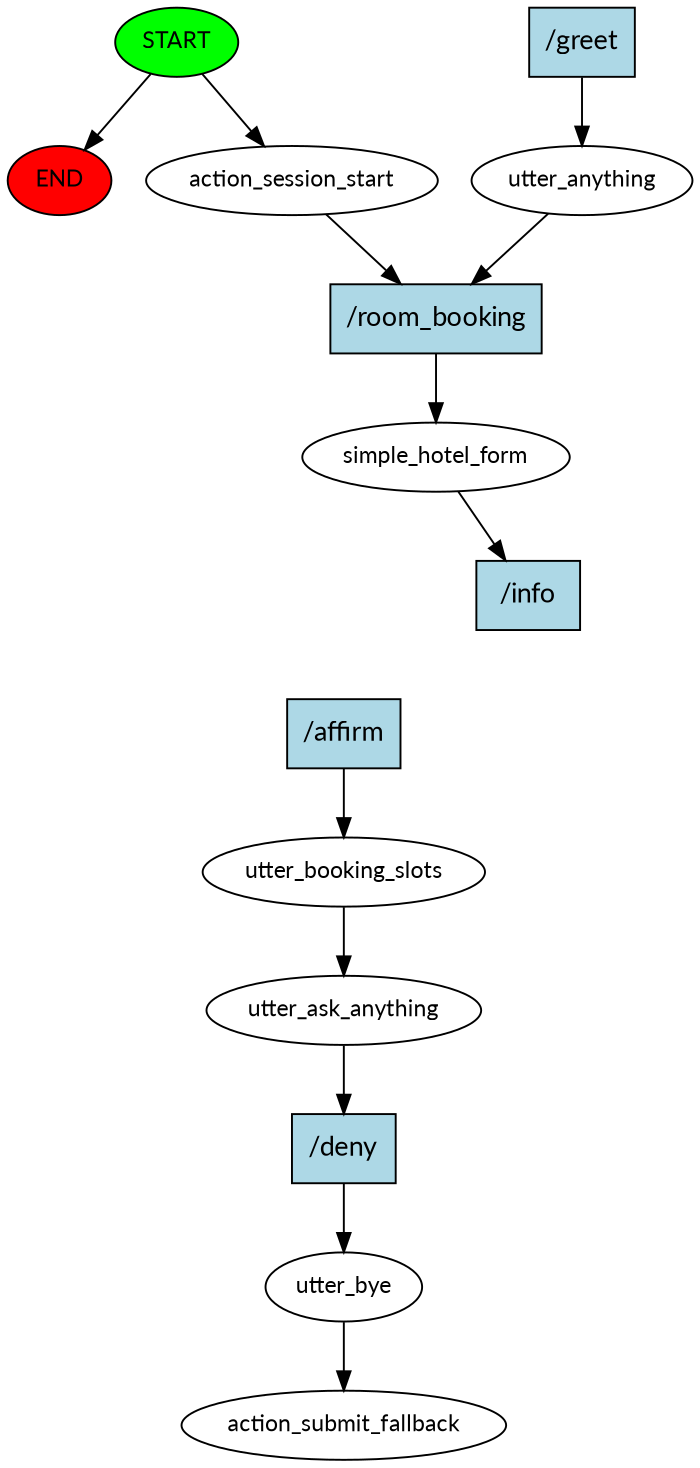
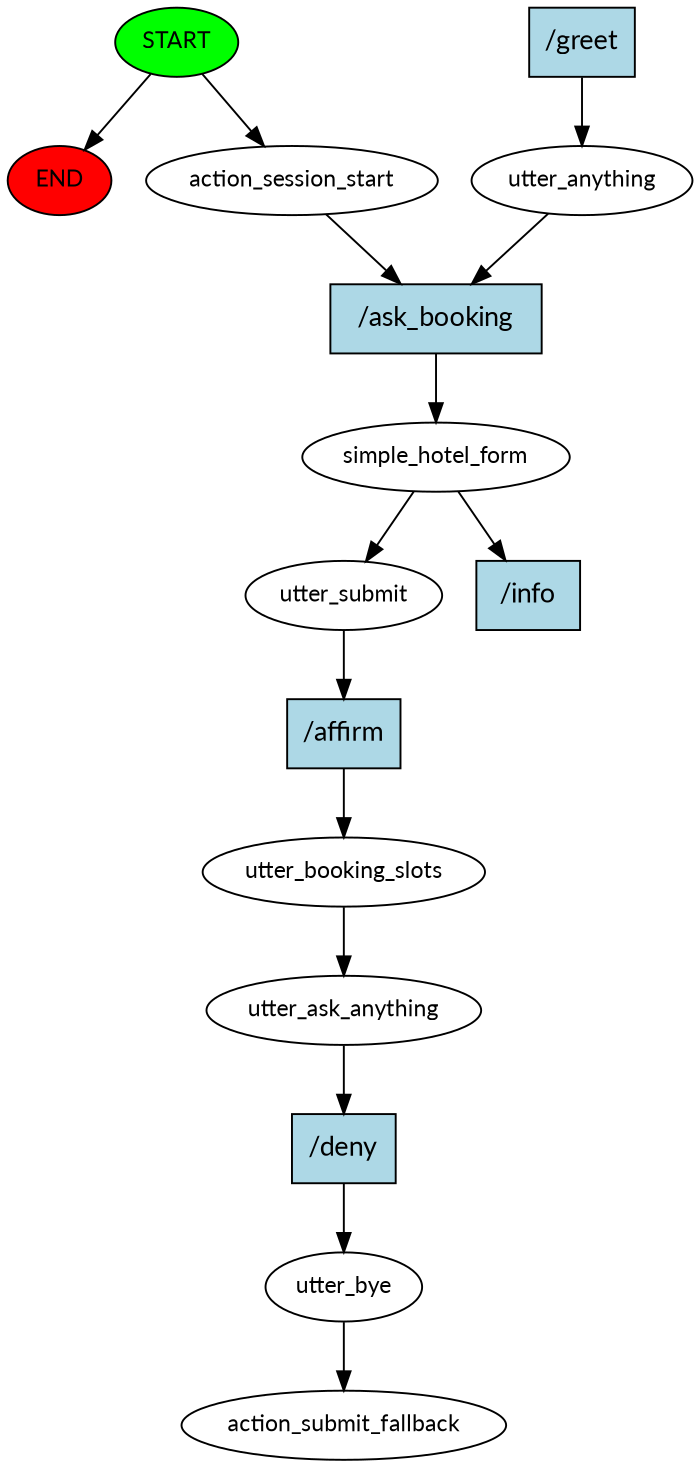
(436, 319) -> (436, 319)
none -> (344, 595)
